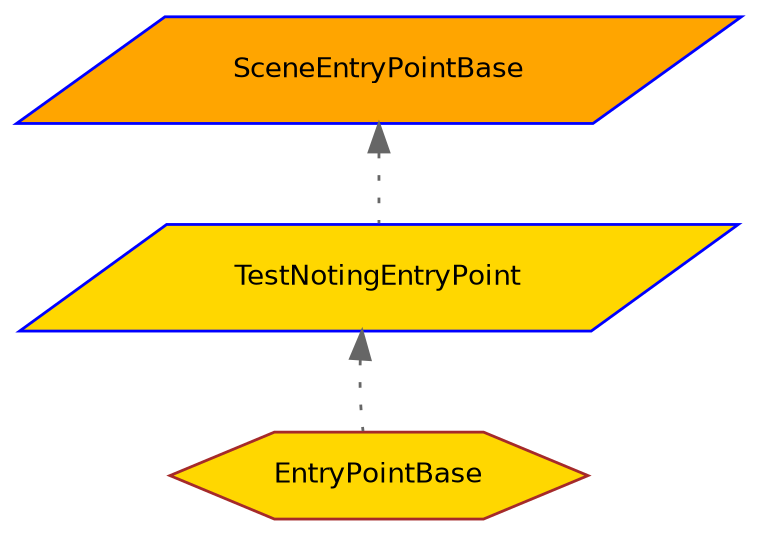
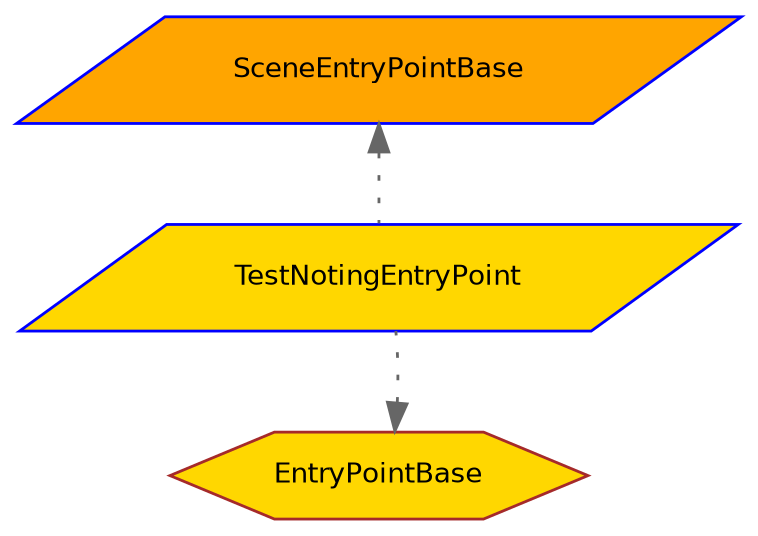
(360, 395) -> (398, 367)
